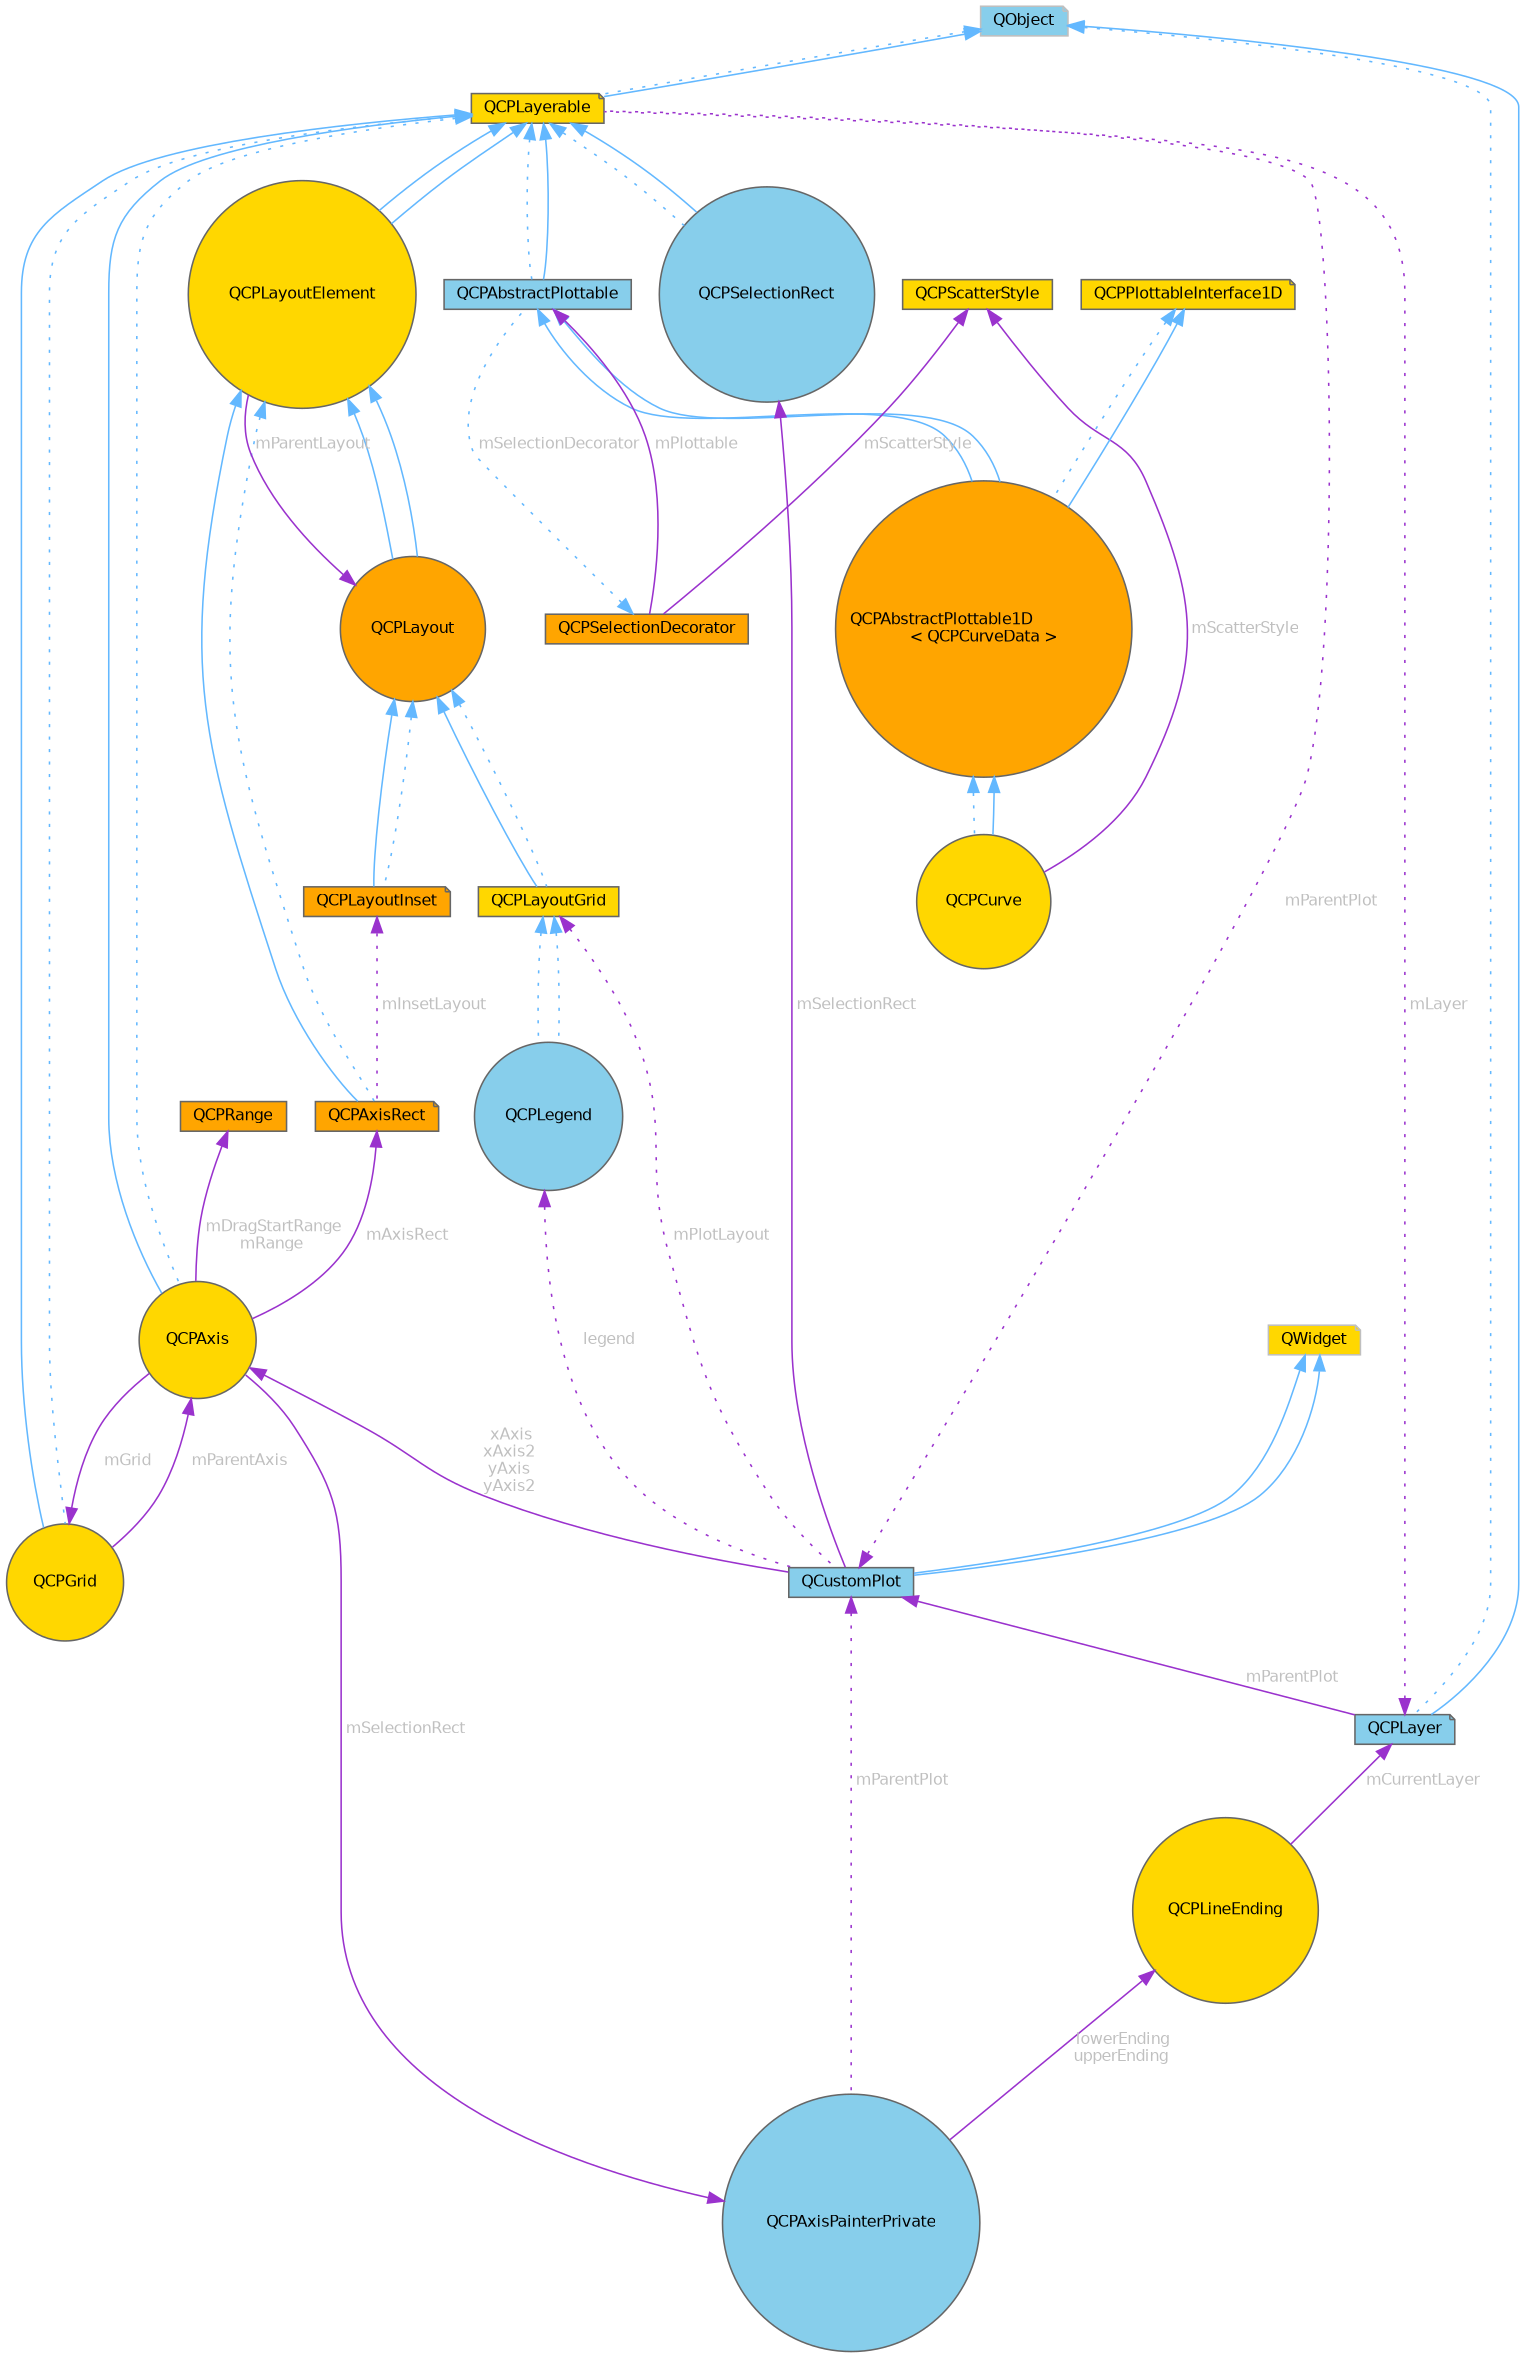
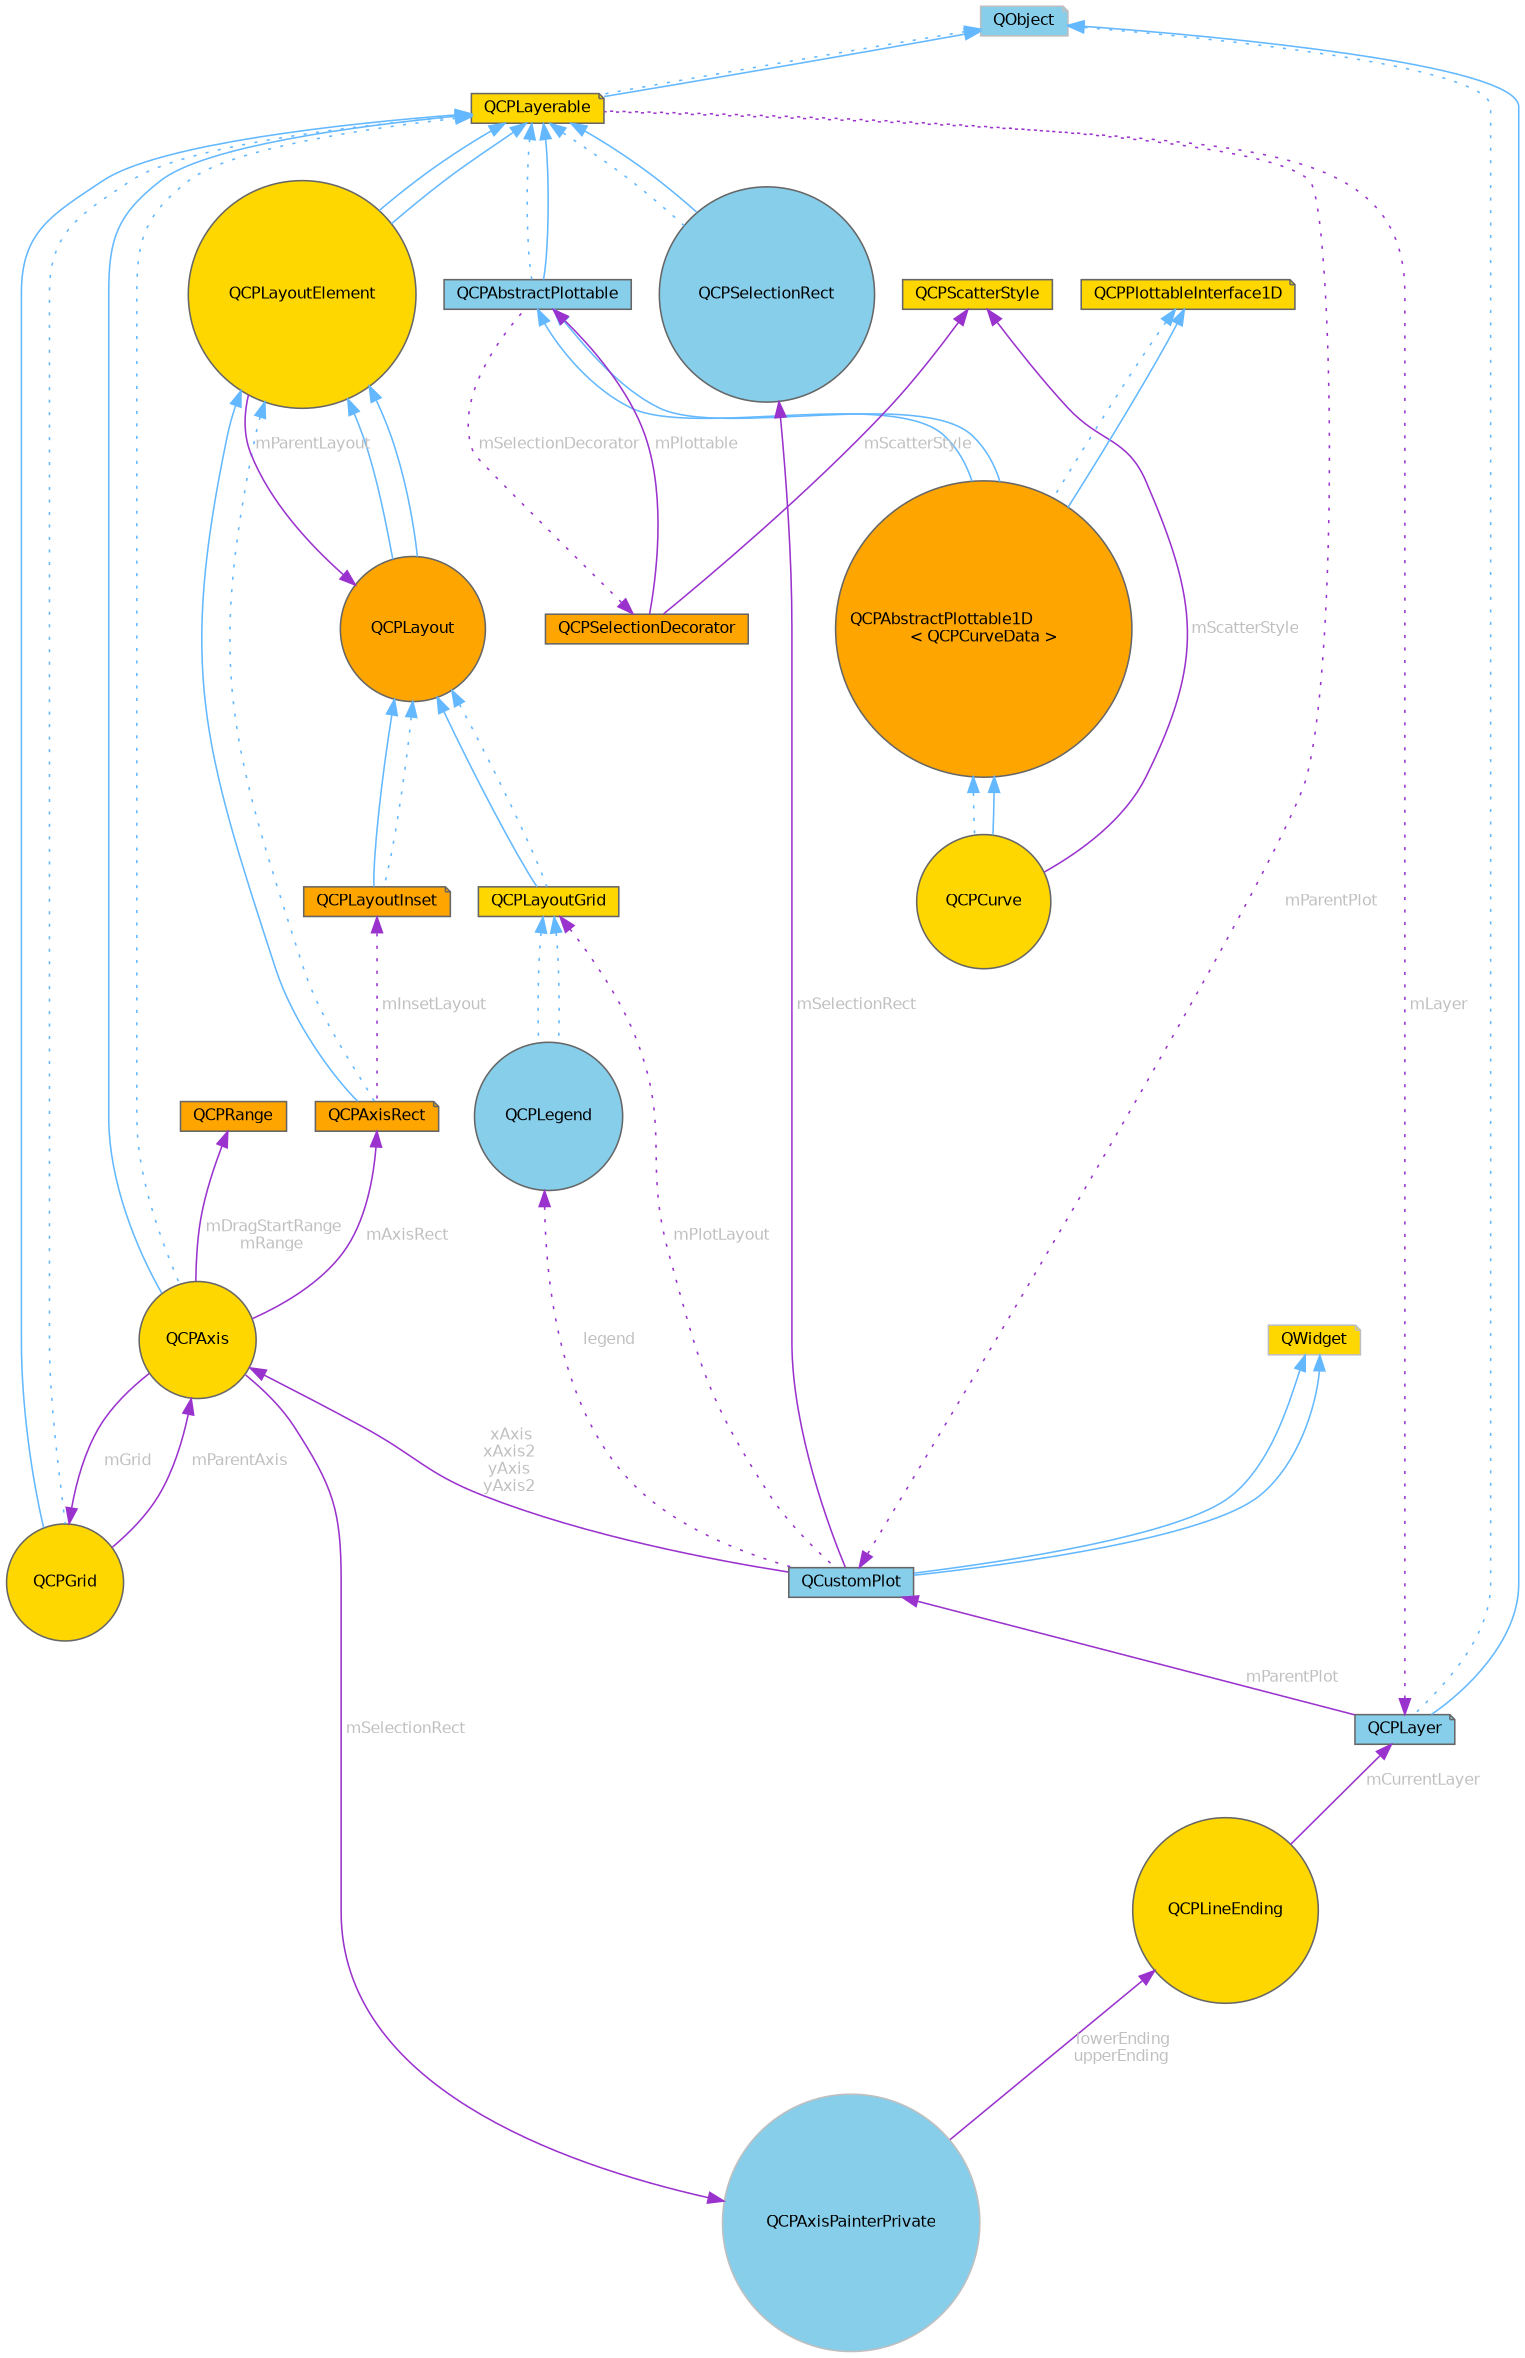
(491, 472) -> (491, 472)
(851, 1853) -> none
(851, 2223) -> (851, 2223)
